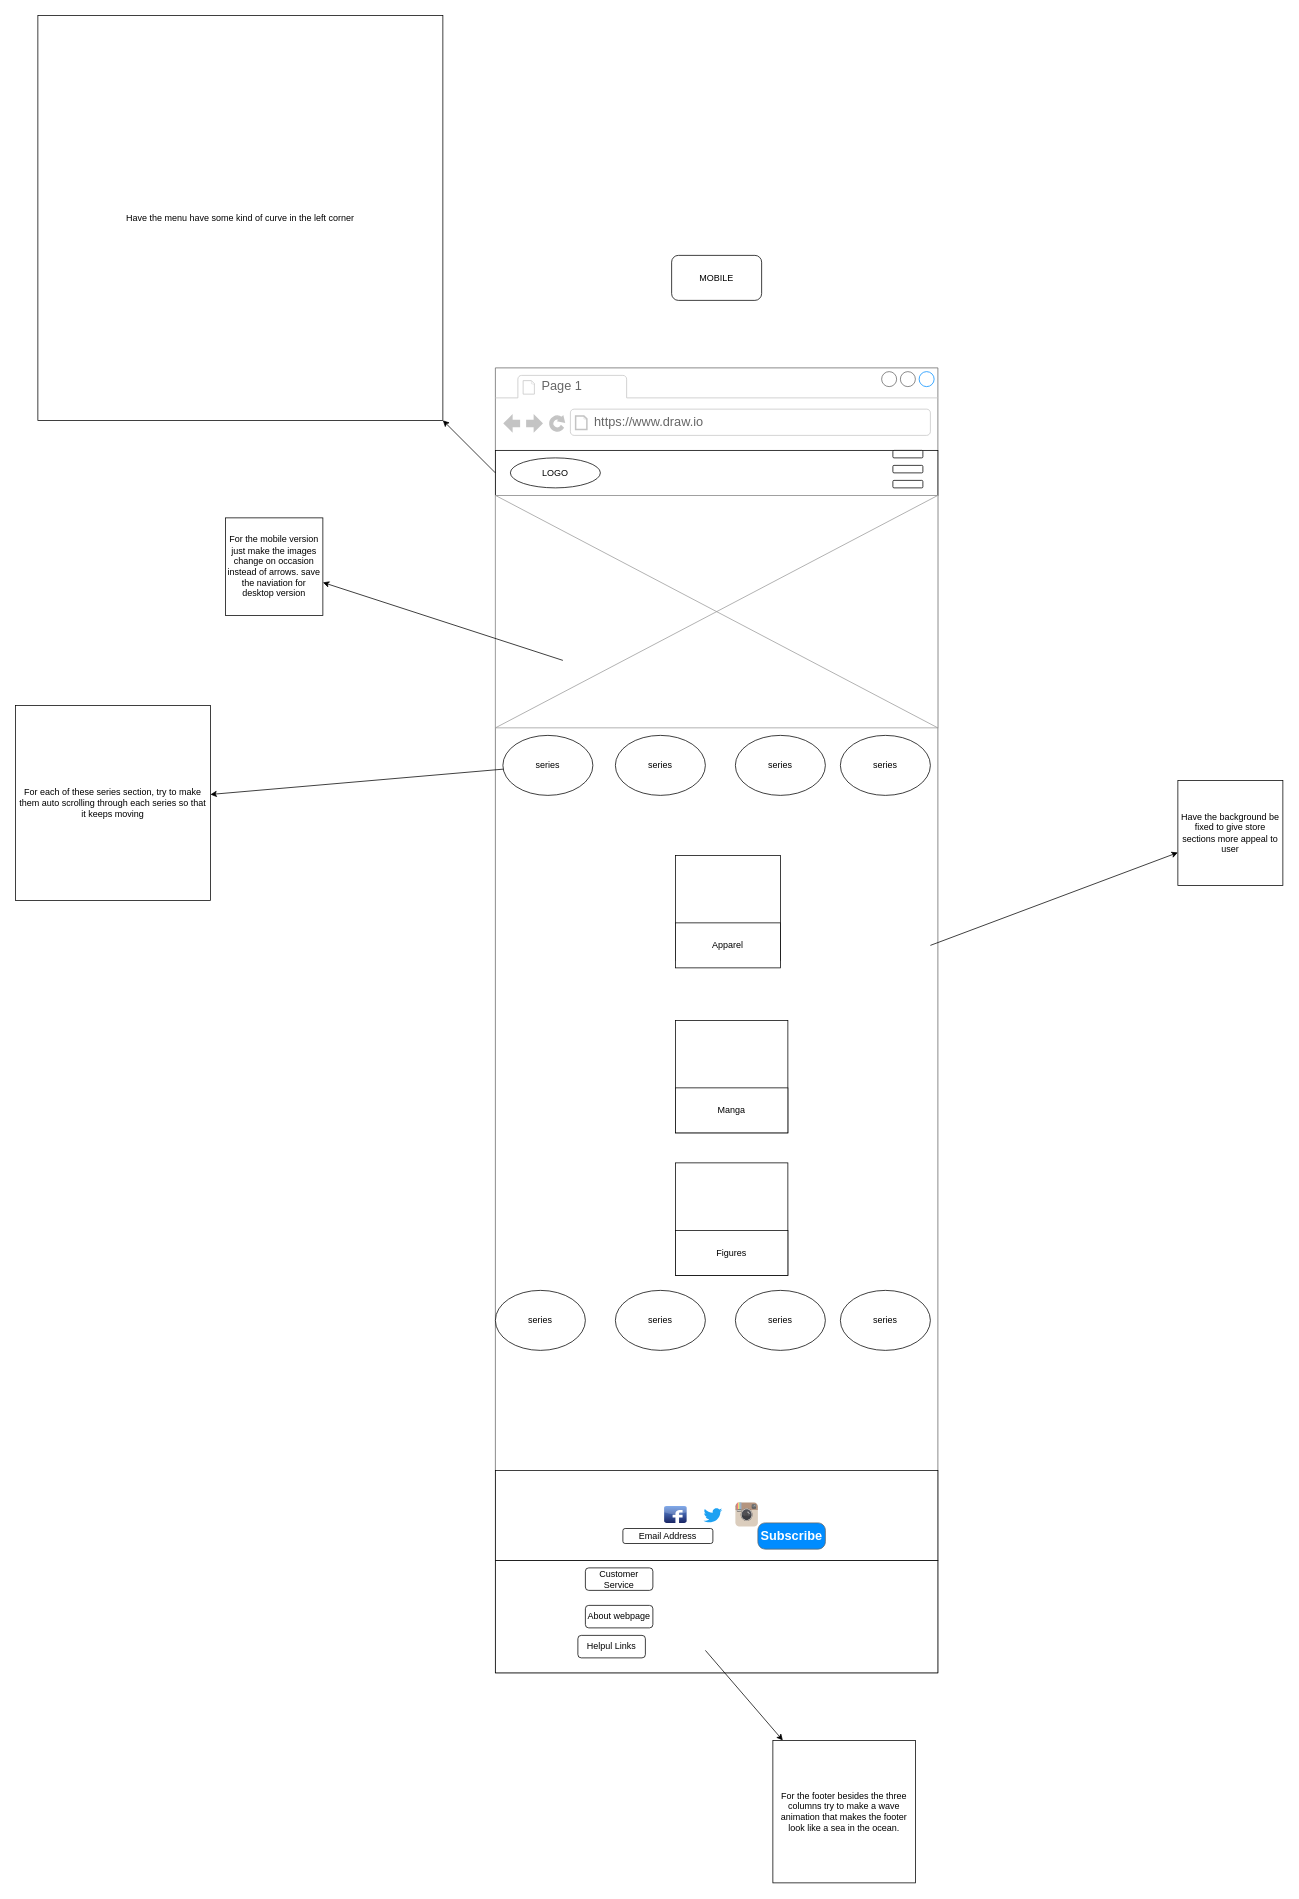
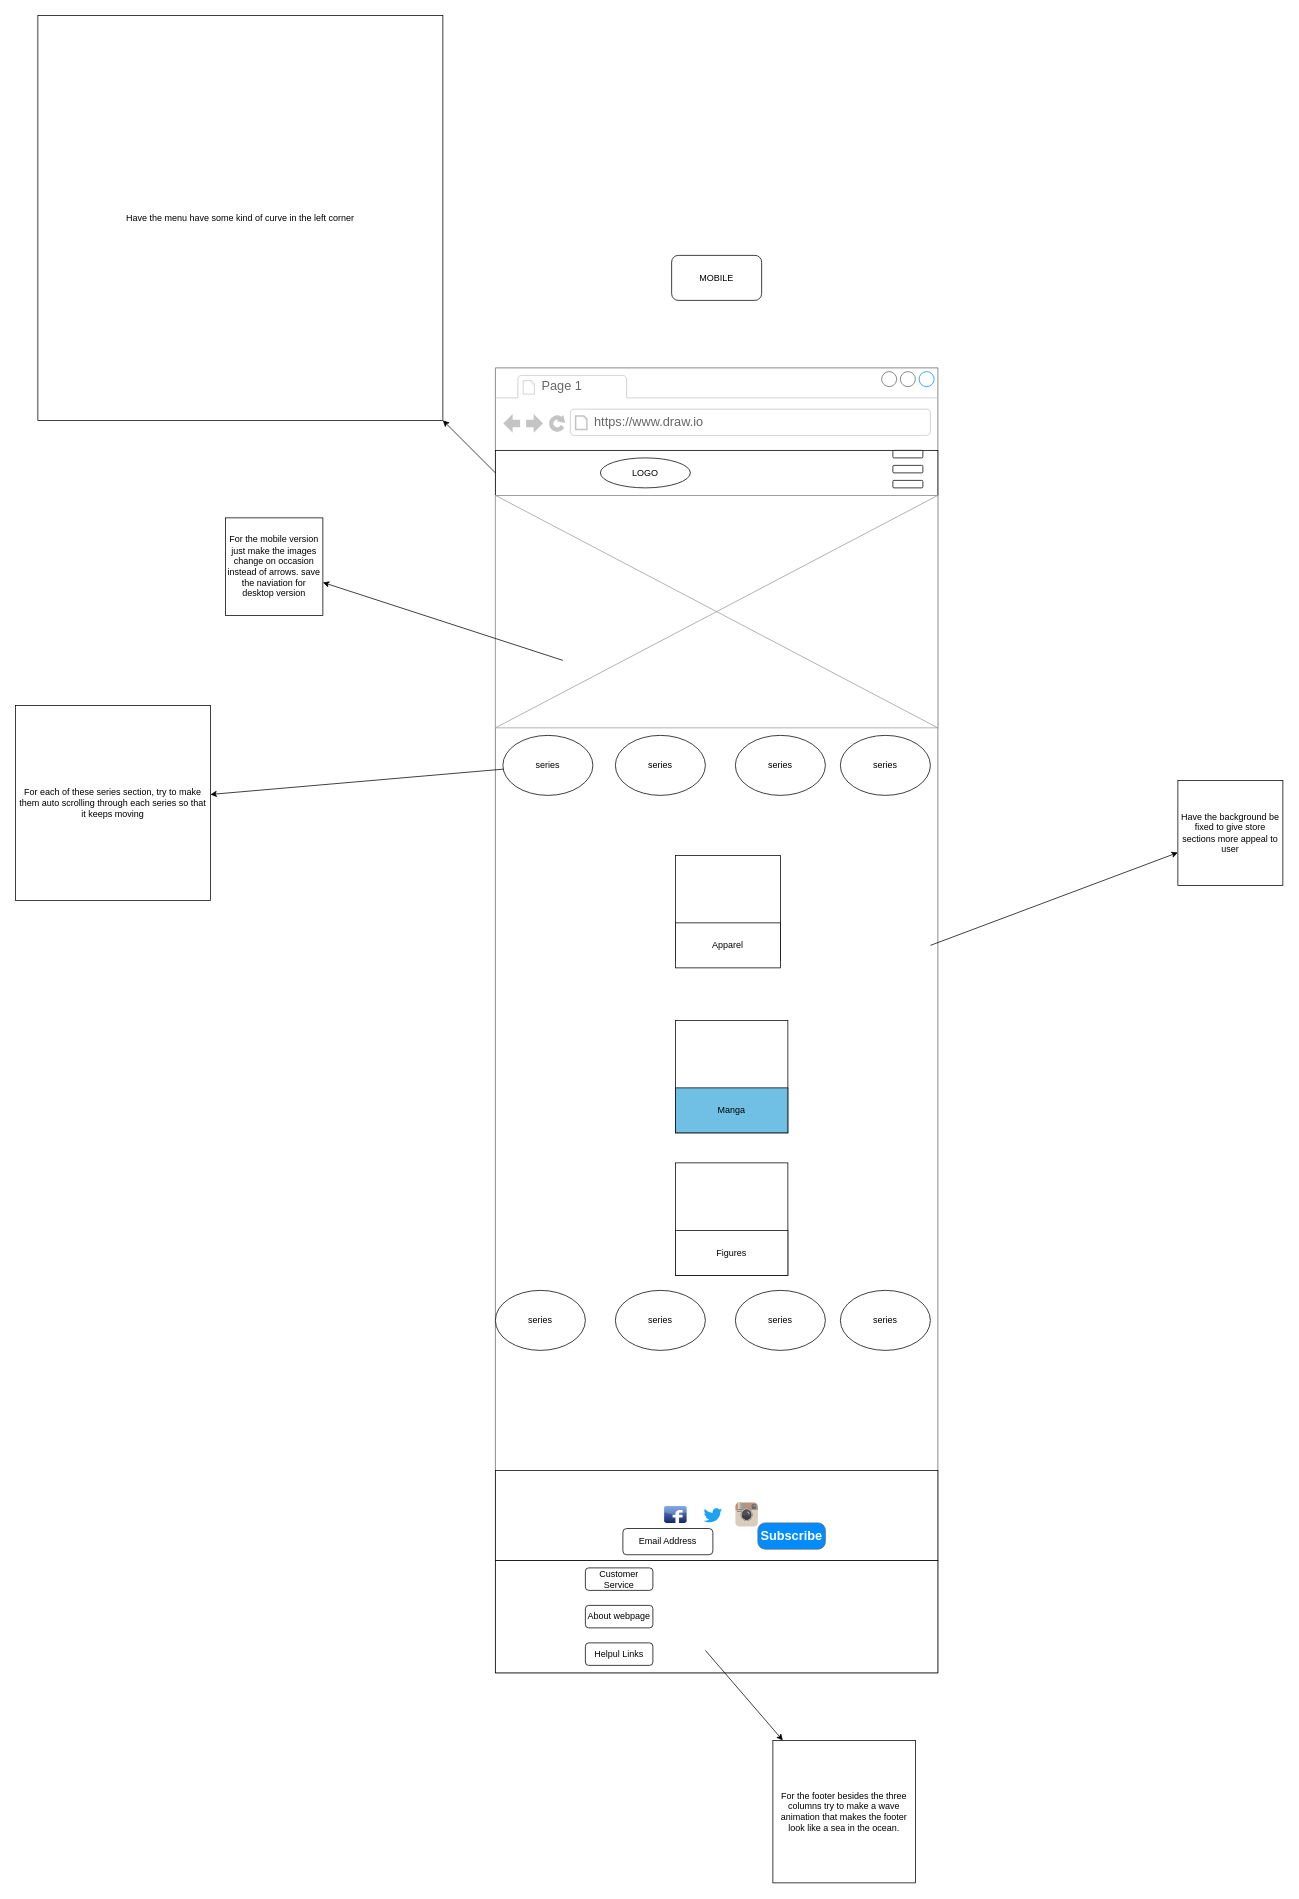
(555, 473) -> (645, 473)
(732, 1110) -> (732, 1110)
(668, 1536) -> (668, 1542)
(612, 1647) -> (619, 1654)
